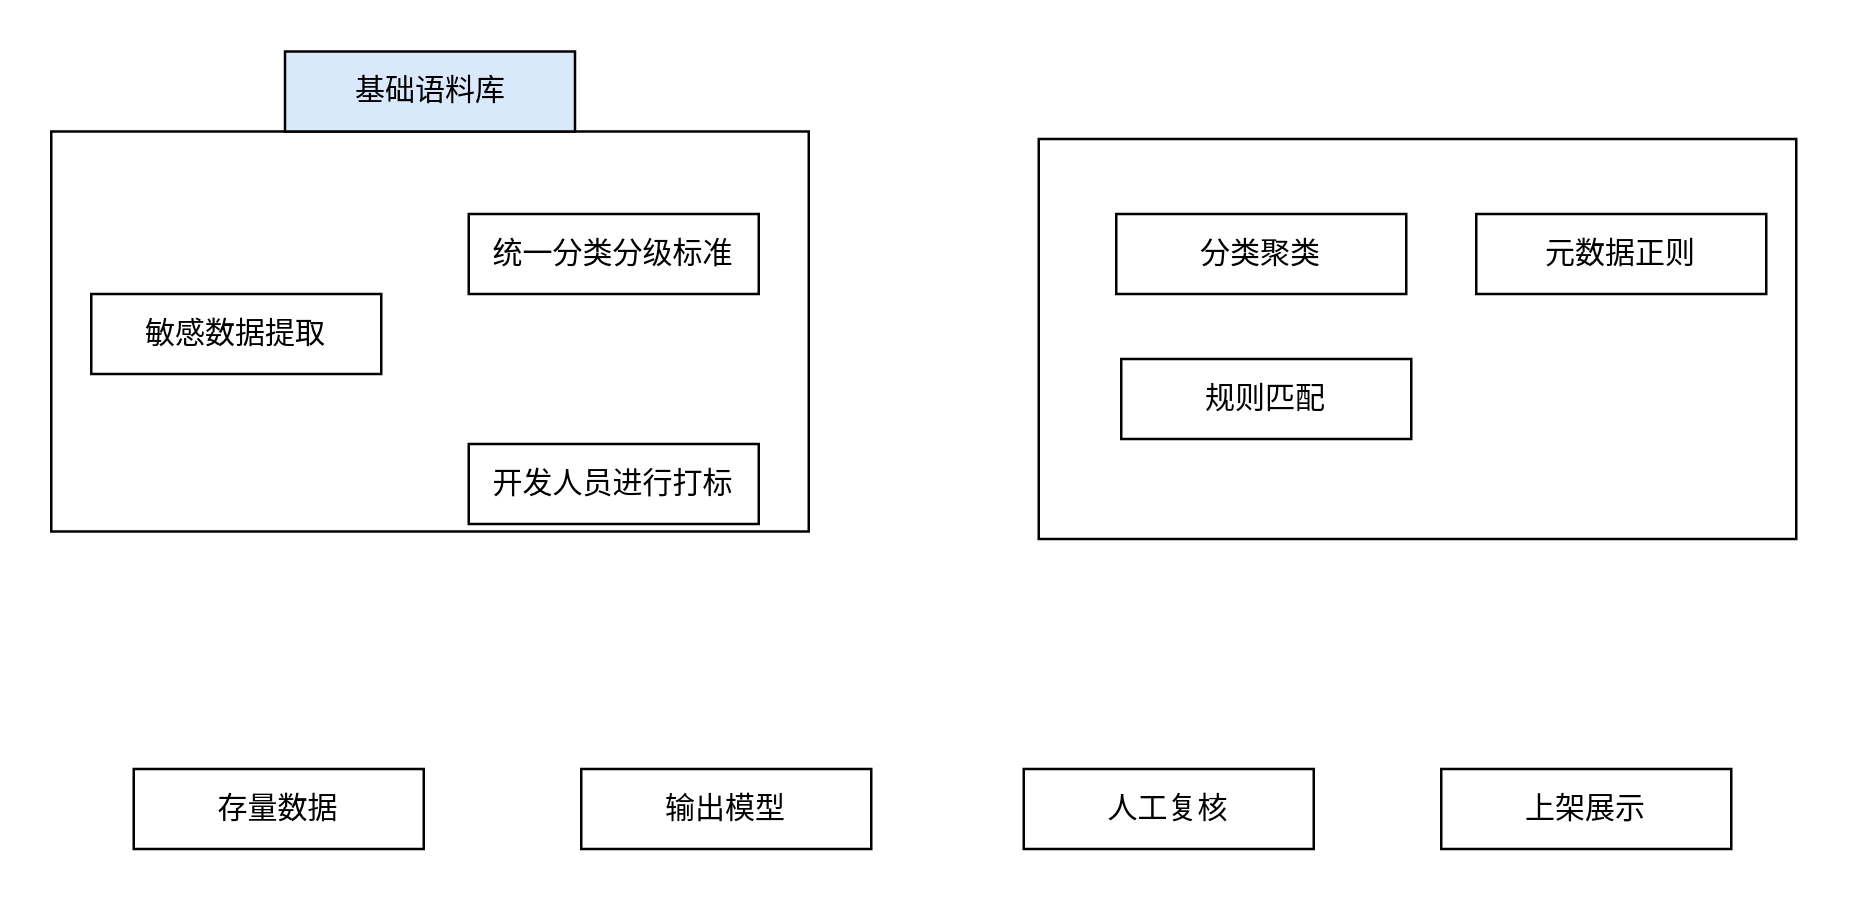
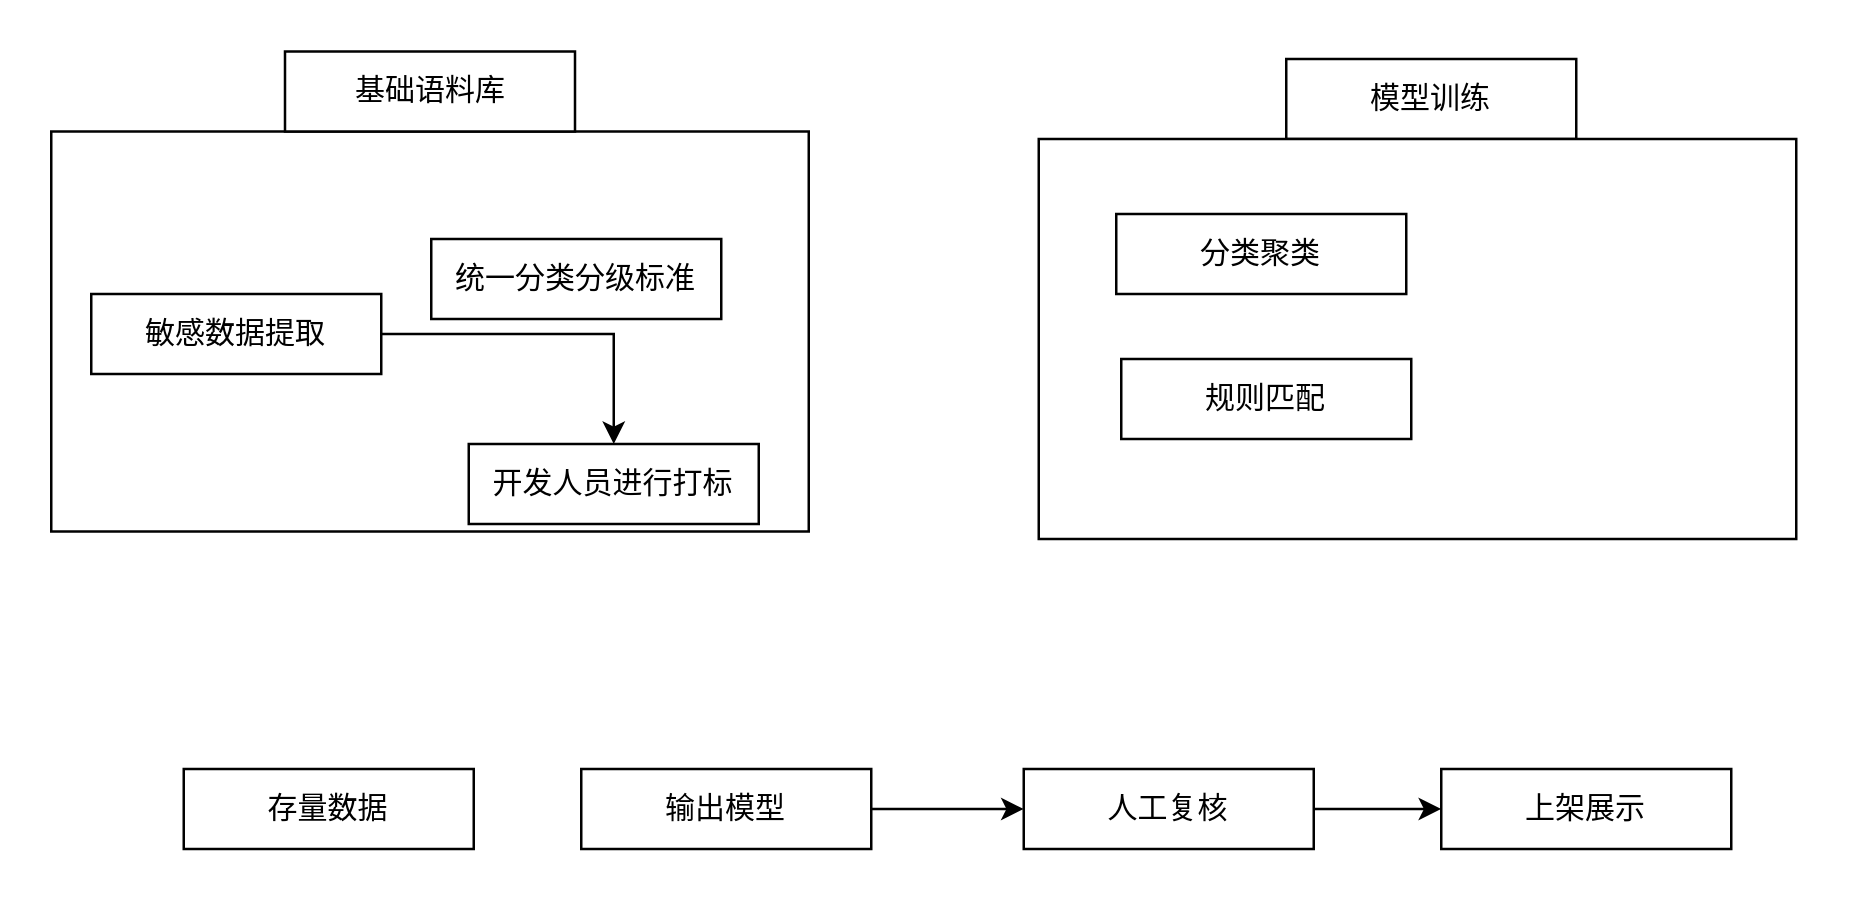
(430, 91) -> (430, 91)
none -> (1431, 99)
(614, 254) -> (576, 279)
(1621, 254) -> none
none -> (545, 334)
(279, 809) -> (329, 809)
none -> (940, 809)
none -> (1369, 809)
